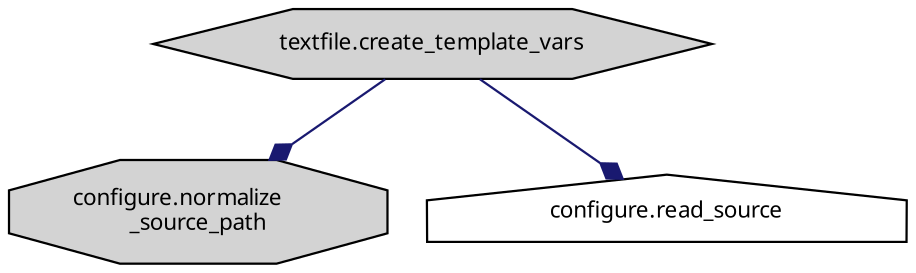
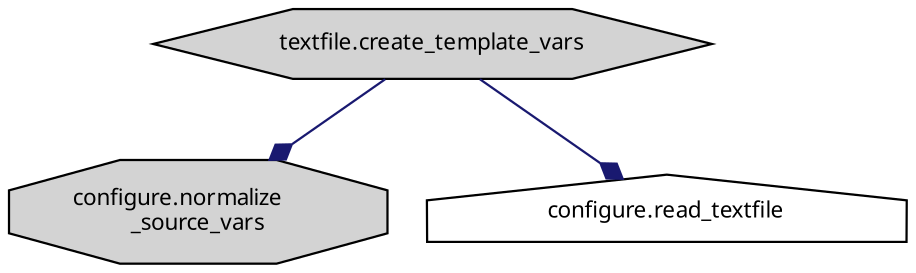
(198, 212) -> (198, 212)
(667, 212) -> (667, 212)
